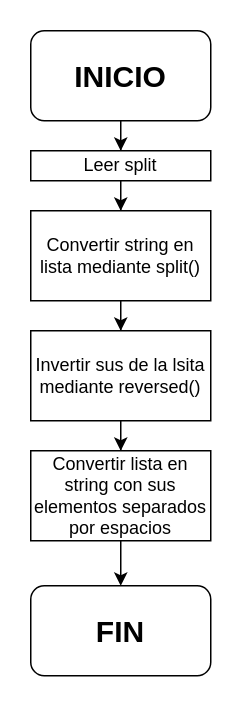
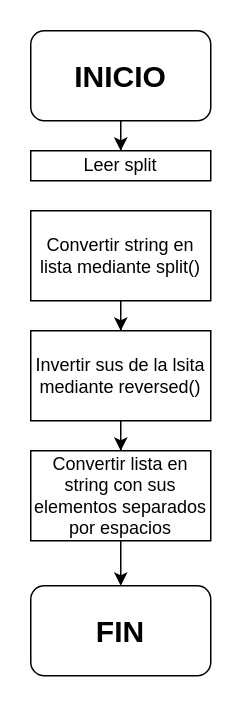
(121, 201) -> none
